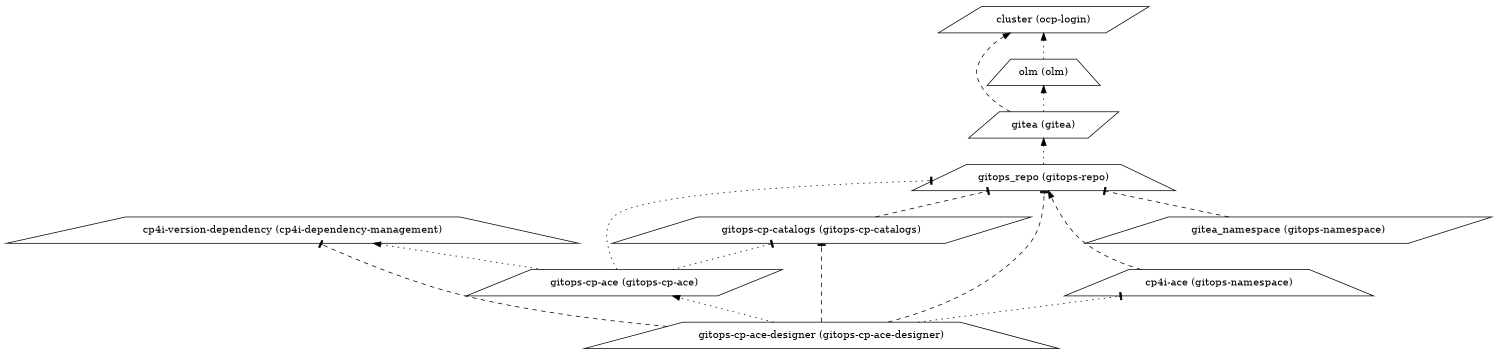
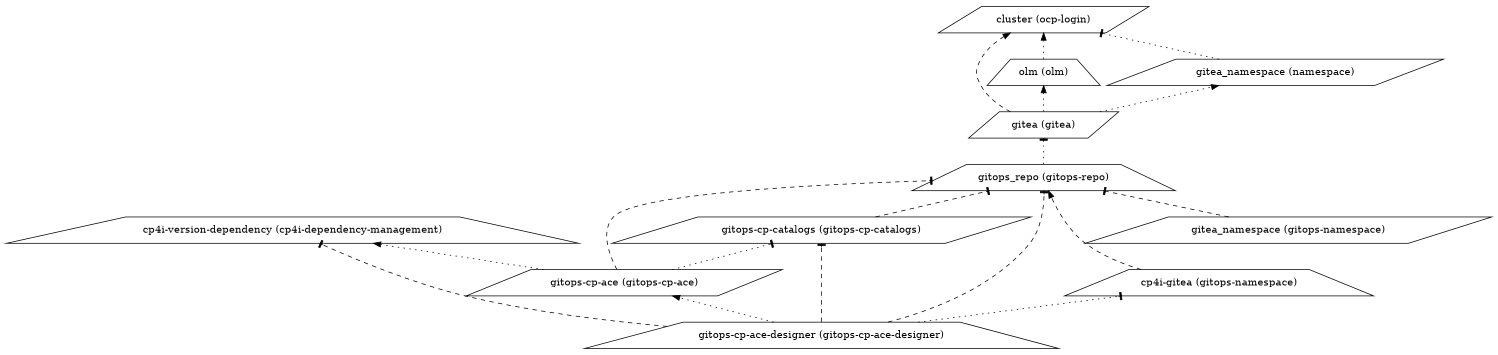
none -> (1275, 72)
(1044, 155) -> (1044, 155)
(742, 191) -> (742, 191)
(1219, 283) -> (1219, 283)
